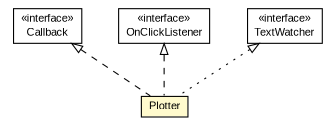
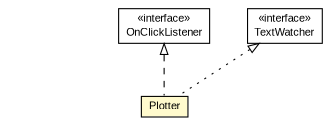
(47, 26) -> none
